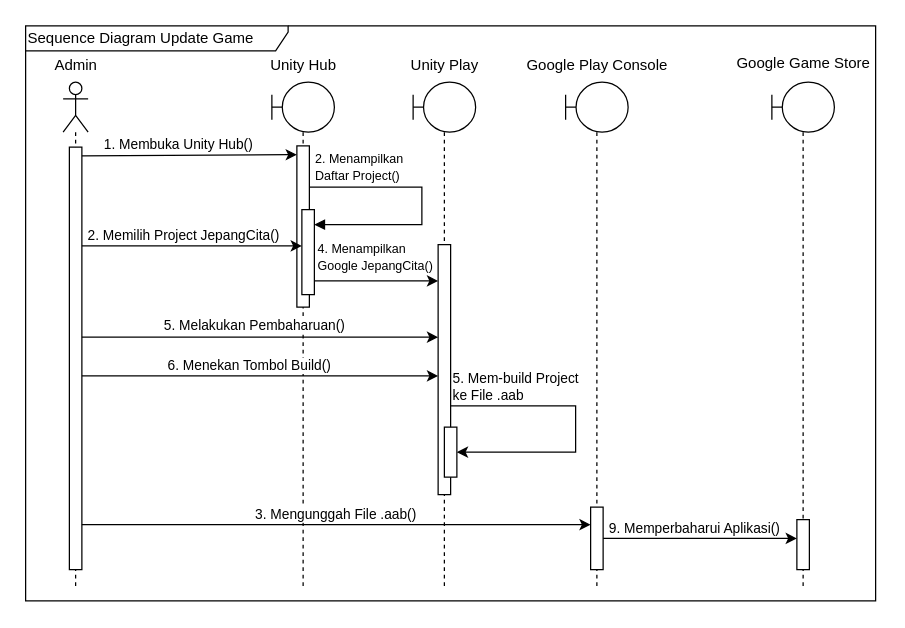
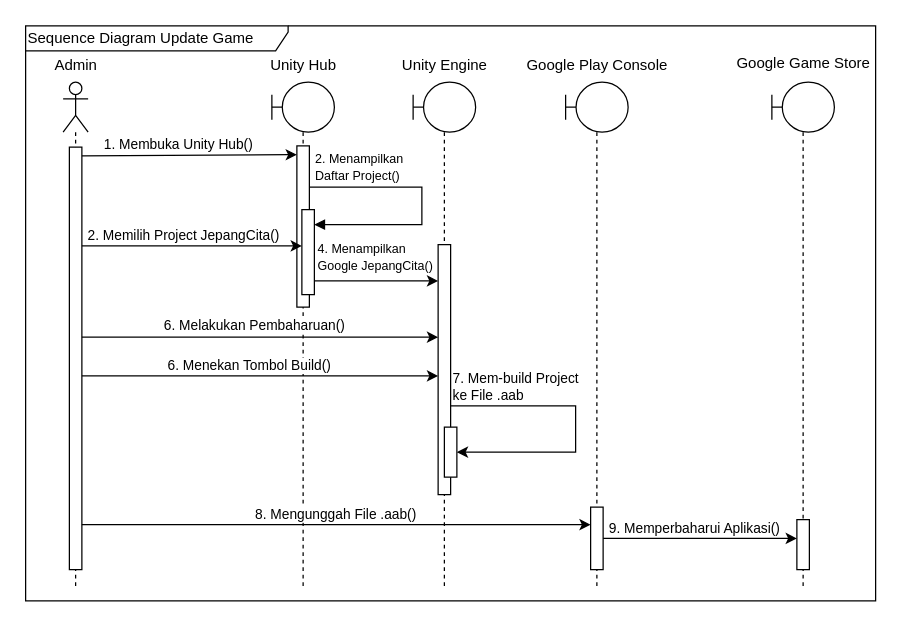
(445, 66) -> (445, 66)
(257, 326) -> (257, 326)
(521, 387) -> (521, 387)
(339, 514) -> (339, 514)
